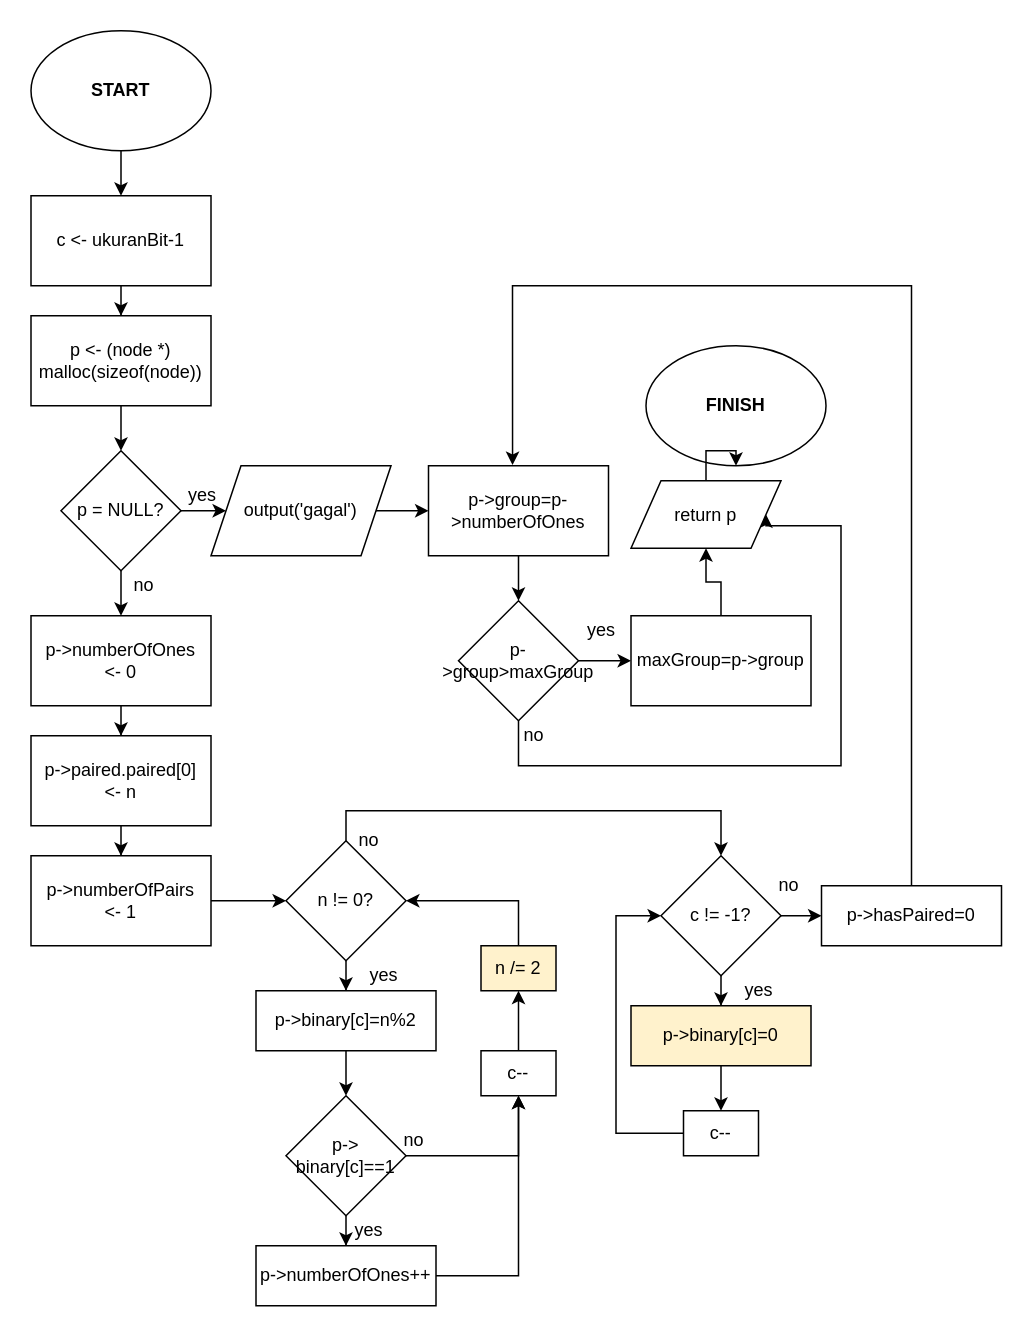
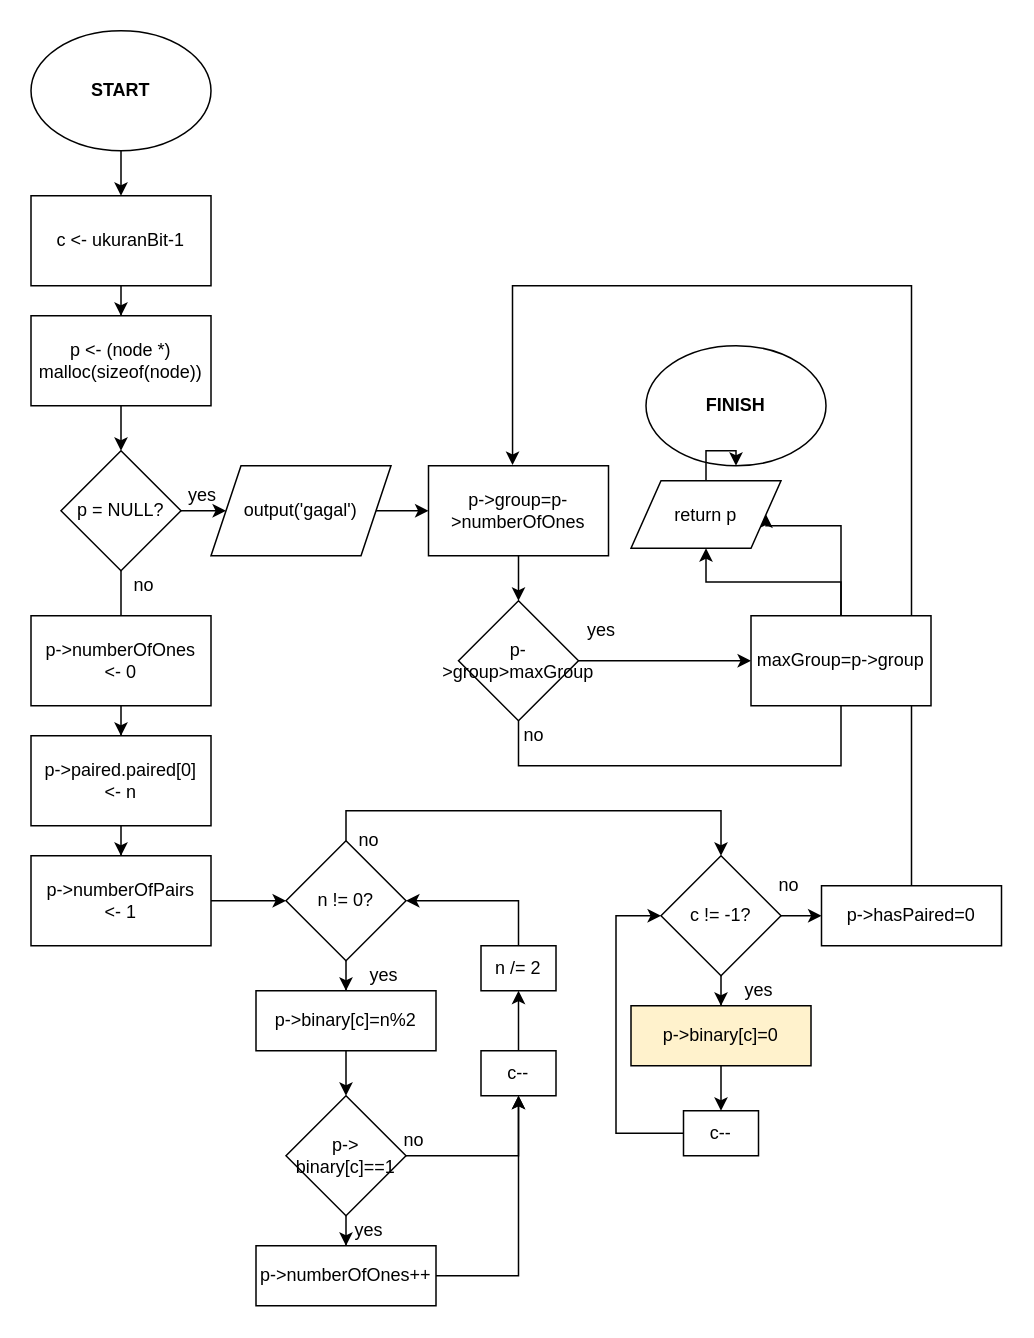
(121, 604) -> (121, 608)
(721, 661) -> (841, 661)
(518, 968) -> (518, 968)
